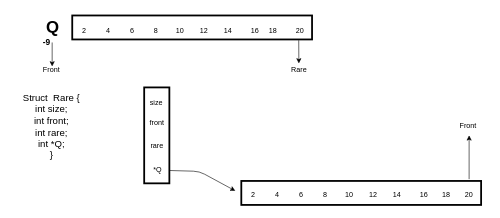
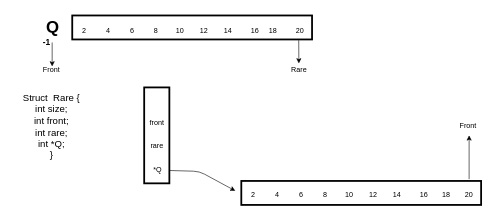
(47, 42) -> (47, 42)
(156, 102) -> none
